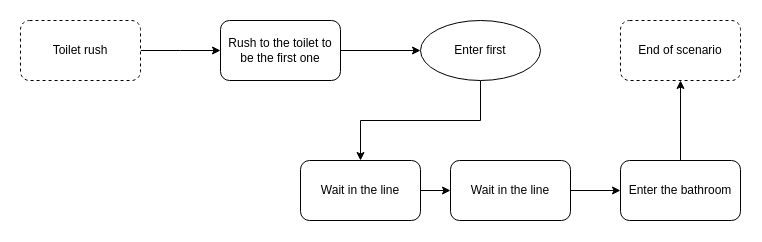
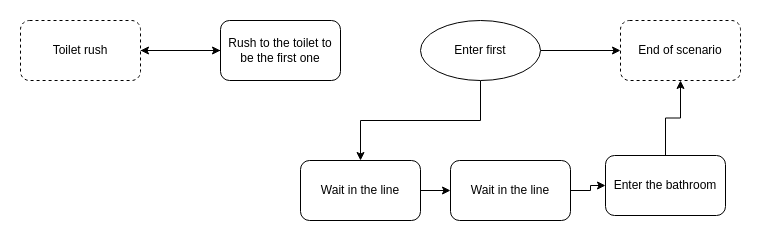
(377, 51) -> (219, 51)
none -> (577, 51)
(681, 191) -> (666, 186)
